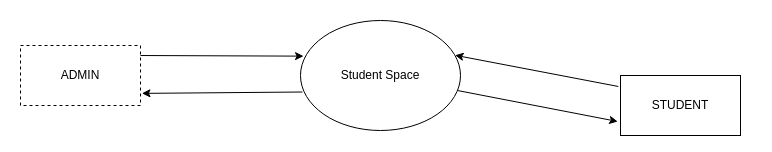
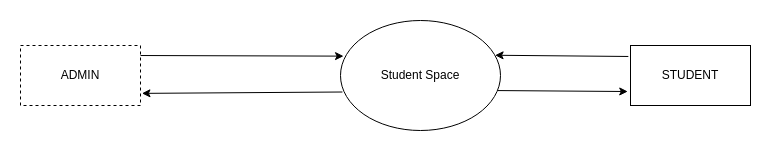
(381, 76) -> (421, 76)
(681, 106) -> (691, 76)
